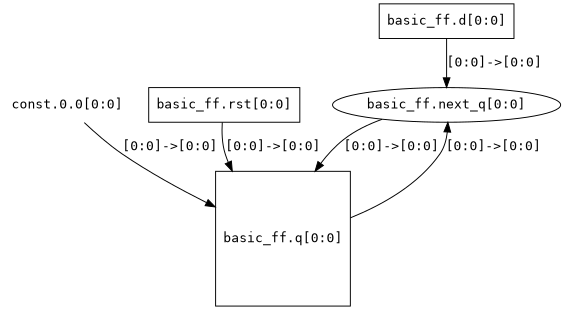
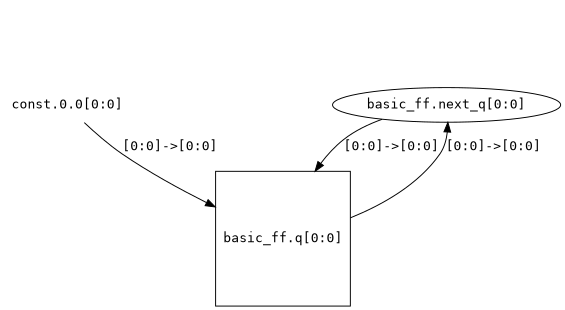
(447, 21) -> none
(224, 105) -> none
